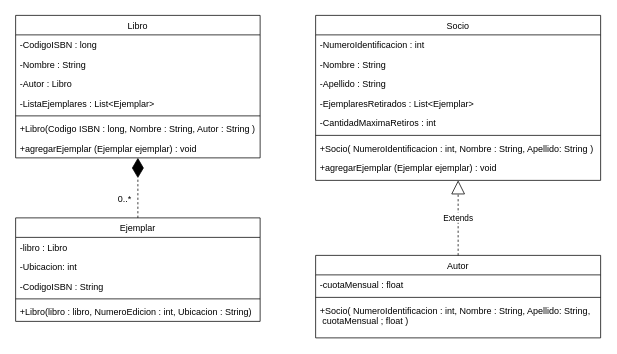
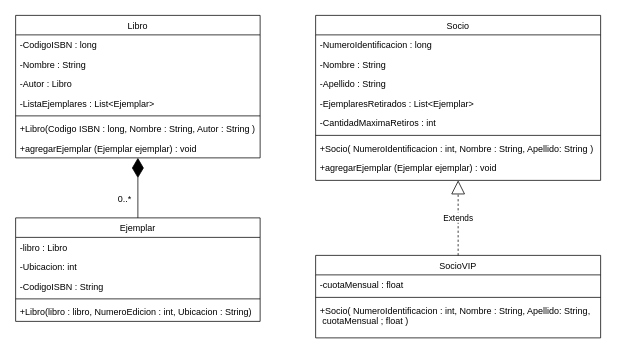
(379, 45) -> (382, 45)
(138, 198) -> (138, 198)
(458, 266) -> (458, 266)
